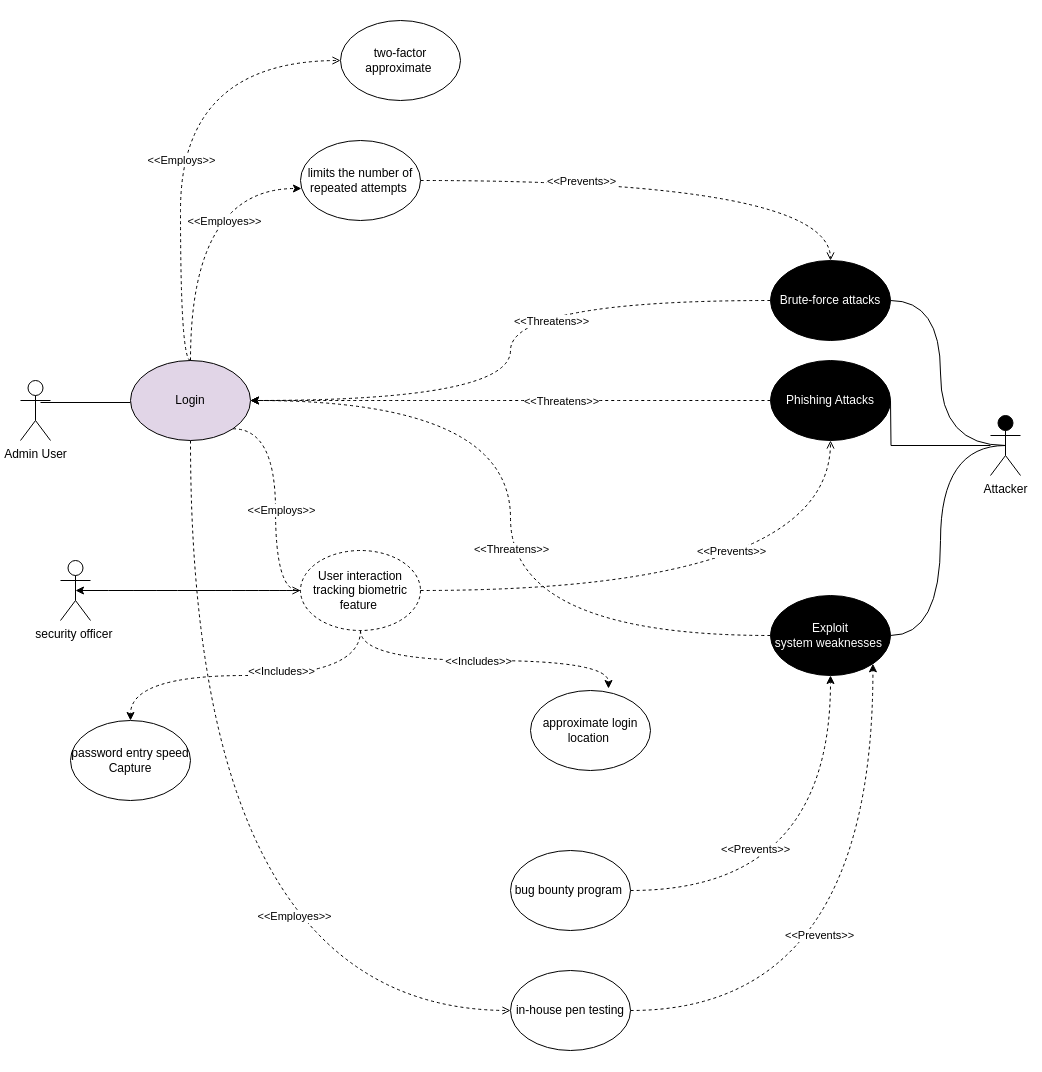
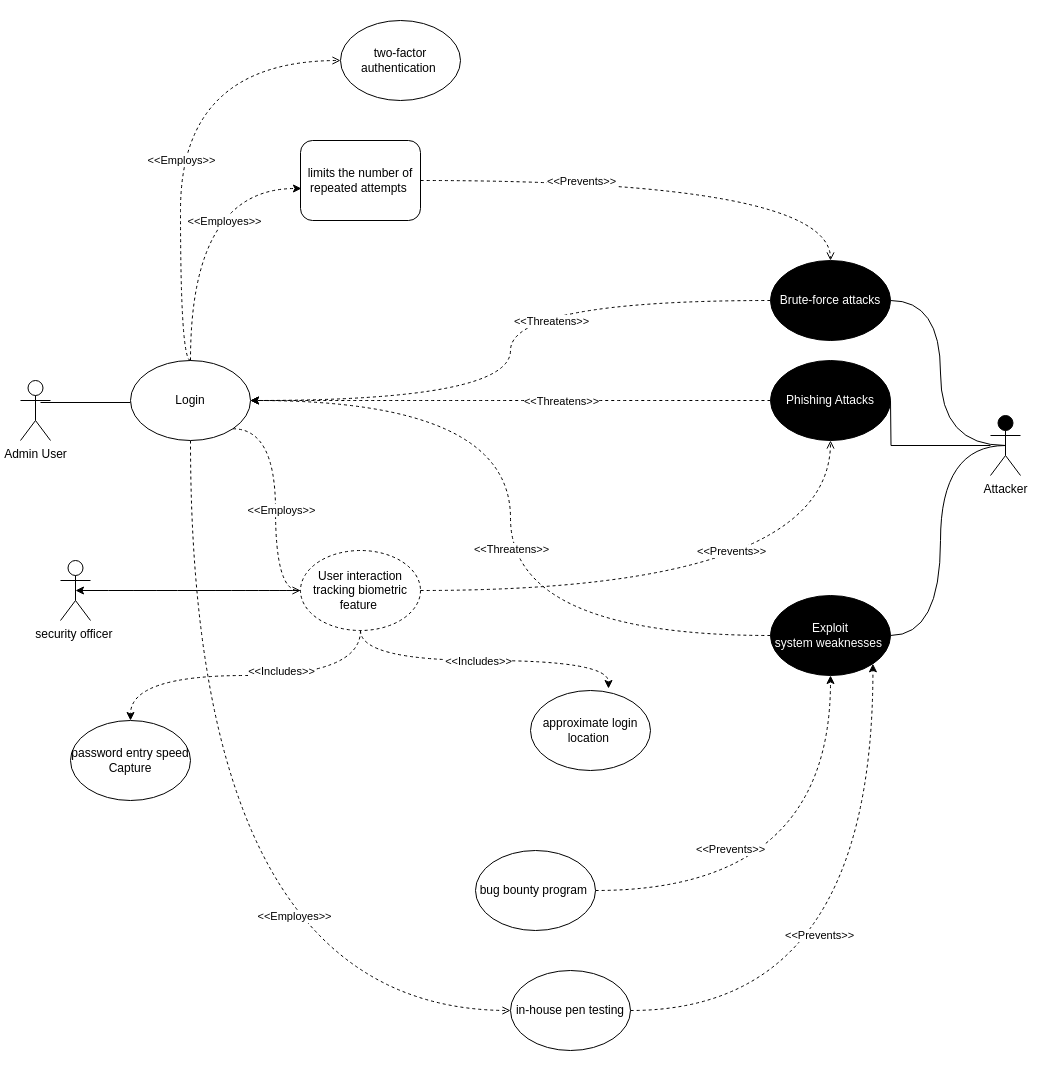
(401, 61) -> (401, 61)
(361, 181) -> (361, 181)
(191, 401) -> (191, 401)
(571, 891) -> (536, 891)
